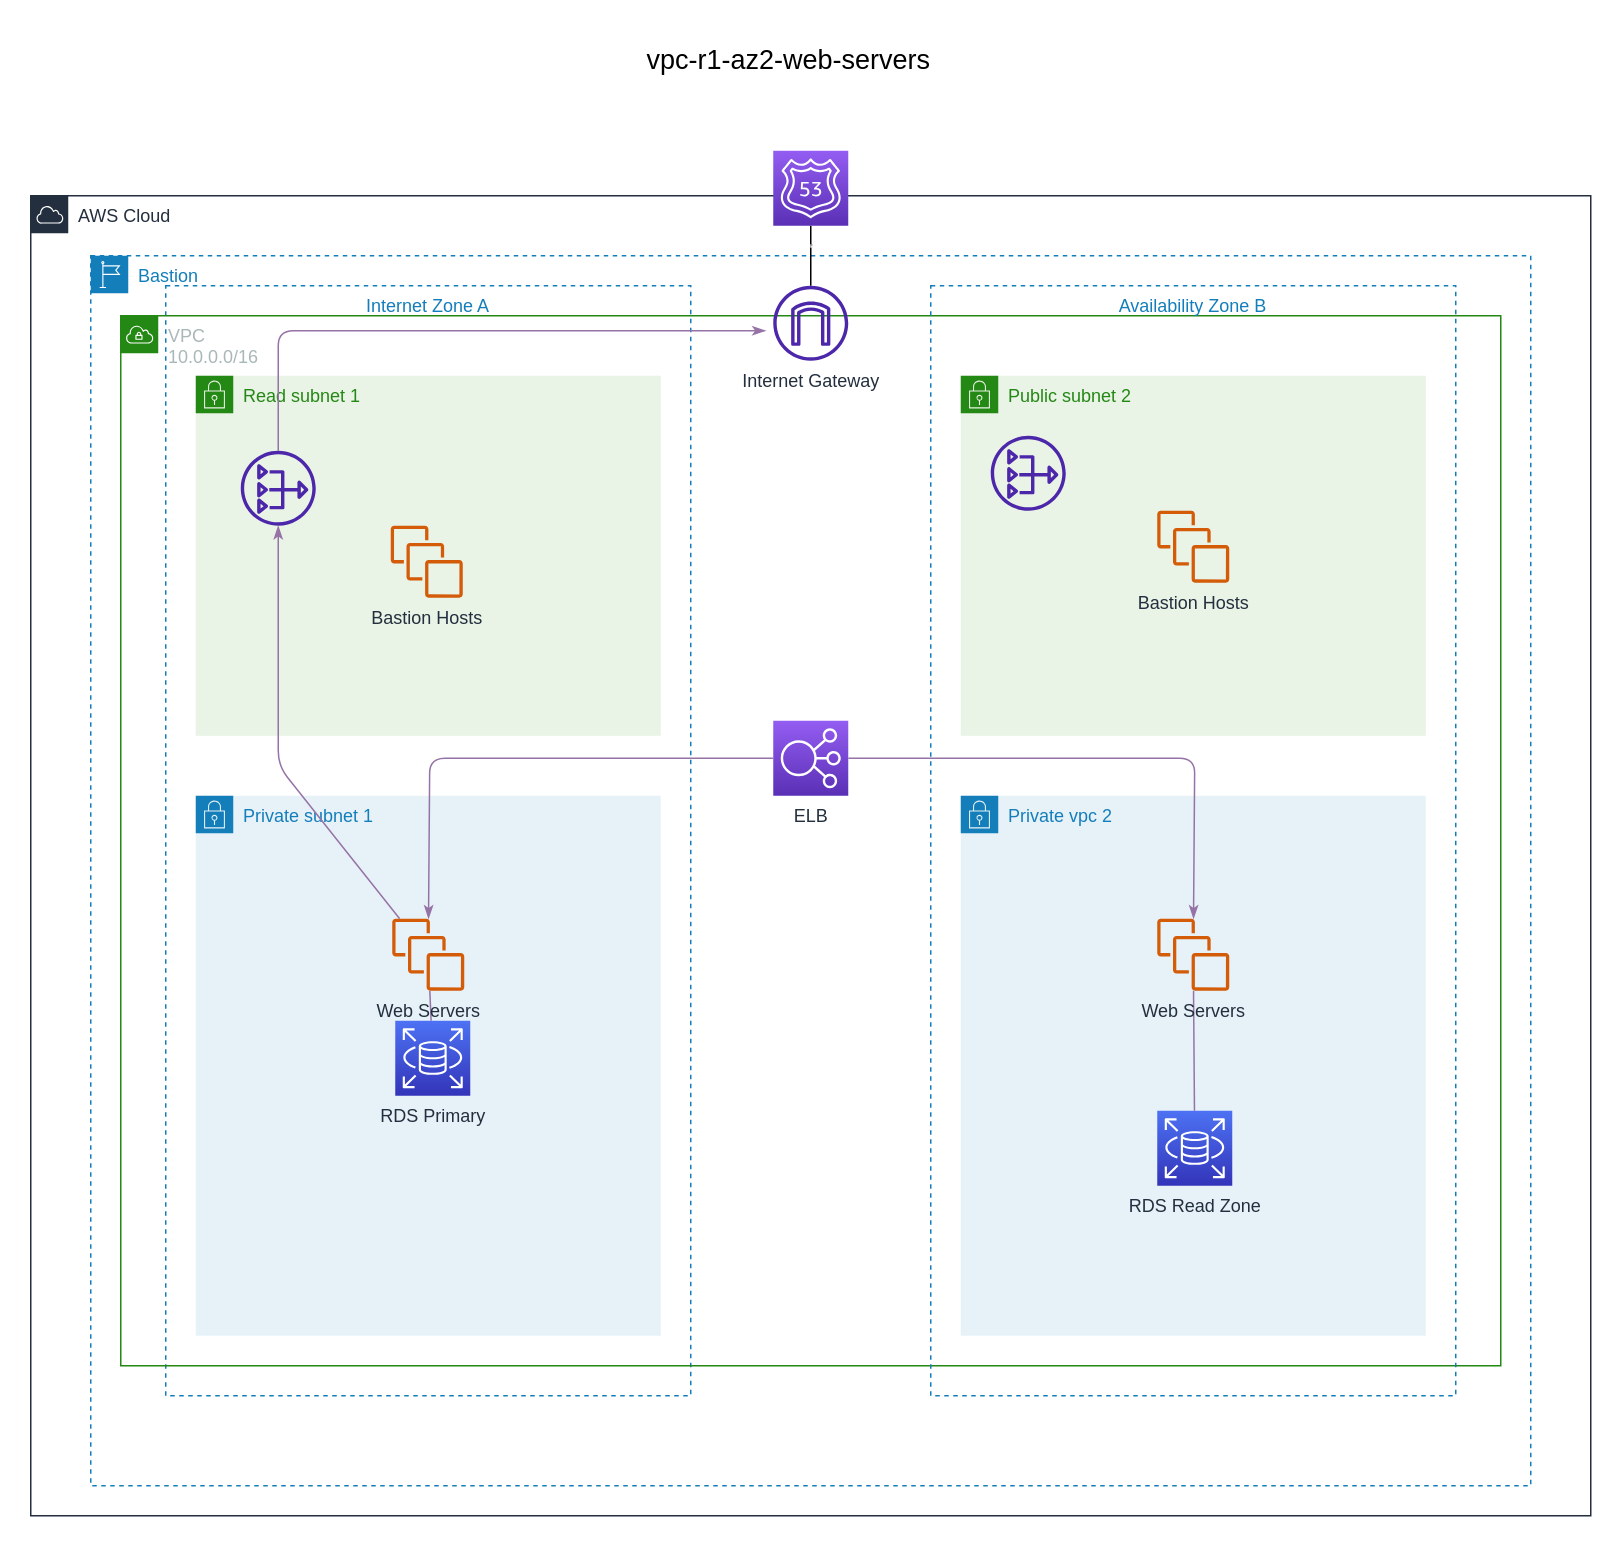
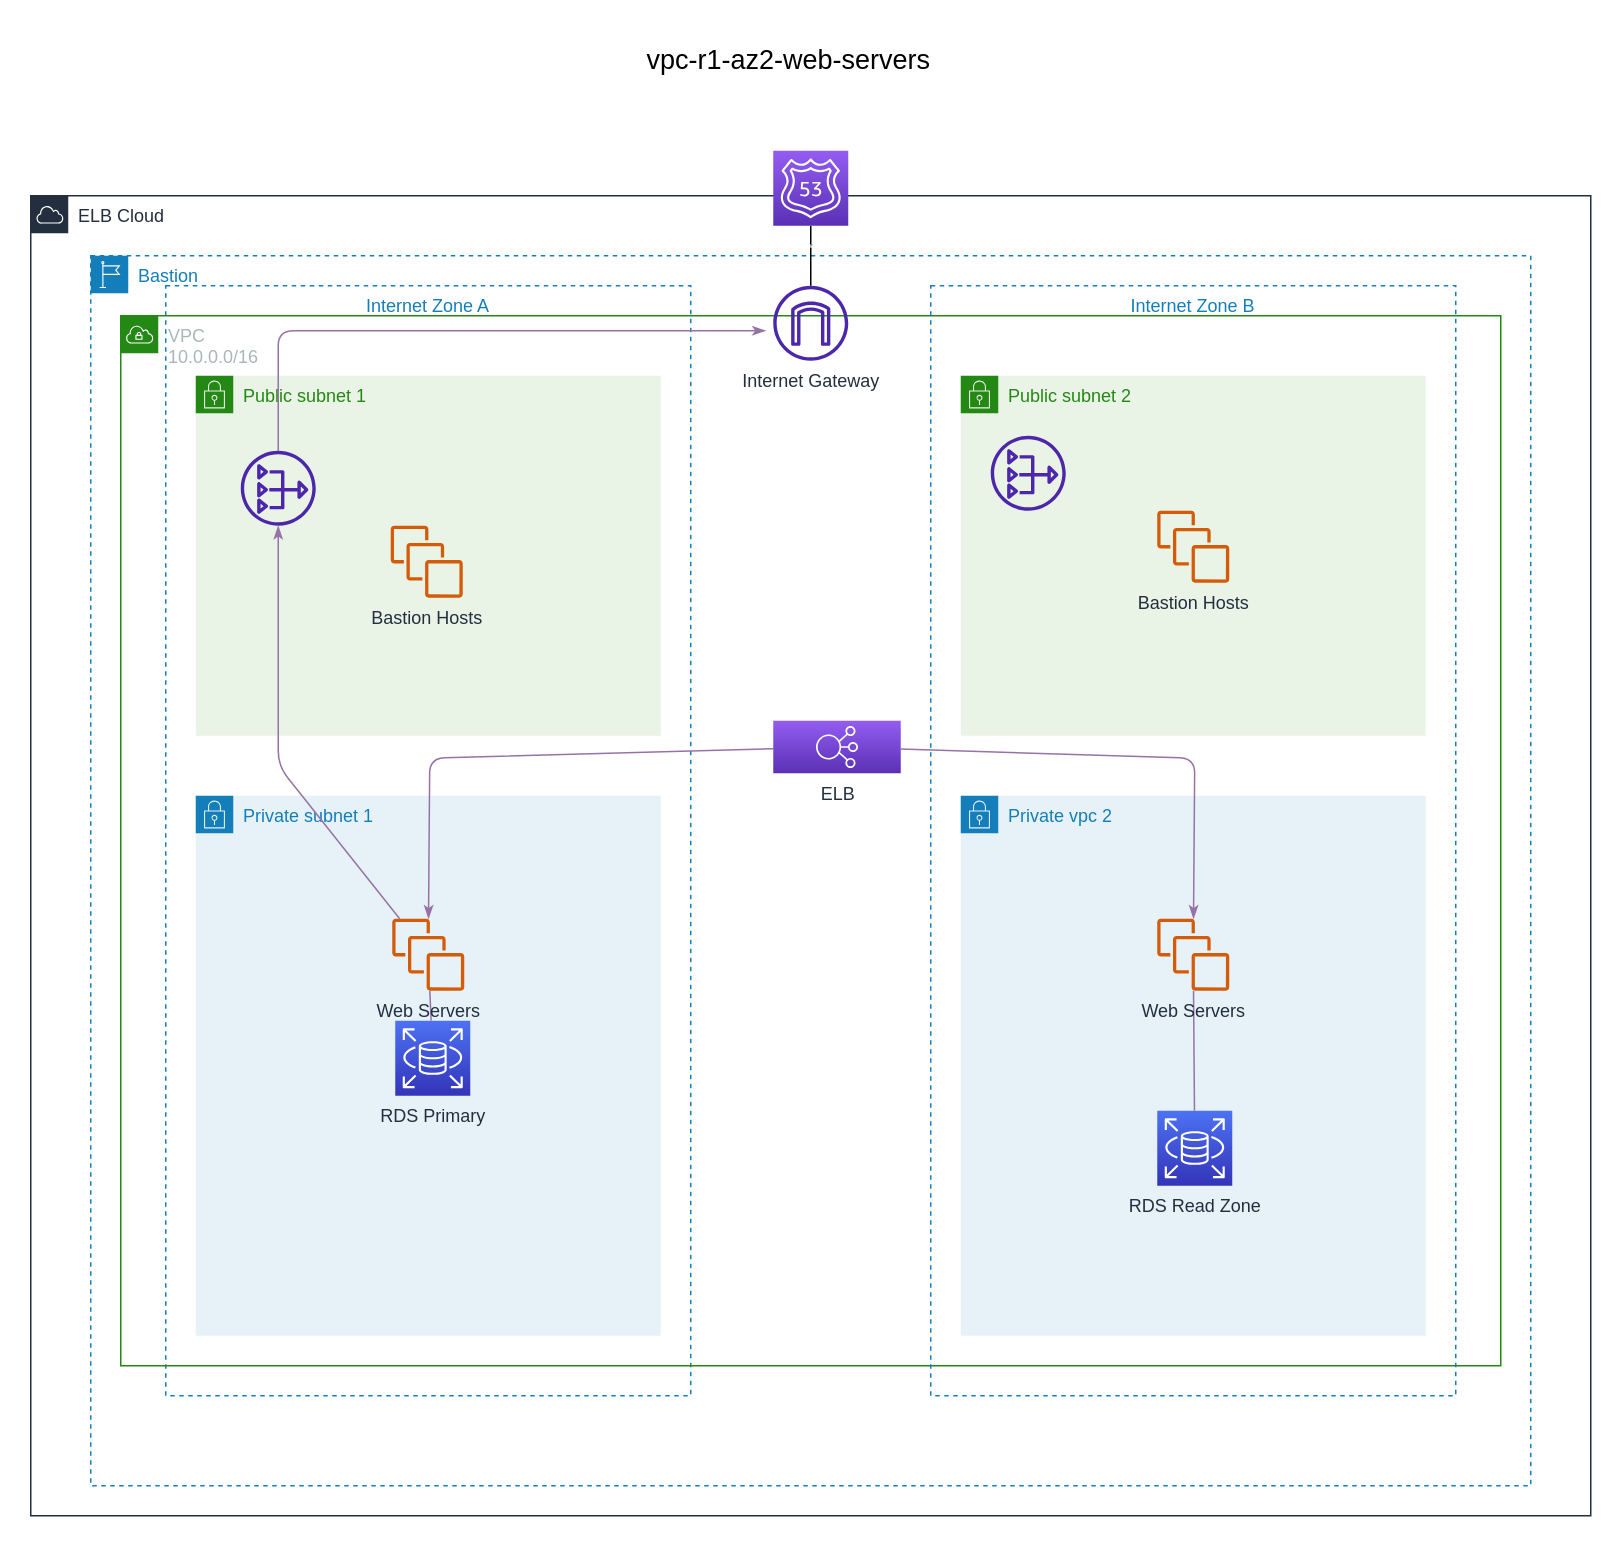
(119, 217) -> (119, 217)
(1193, 306) -> (1193, 306)
(305, 397) -> (310, 397)
(811, 758) -> (837, 747)
